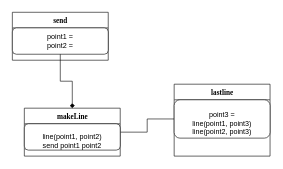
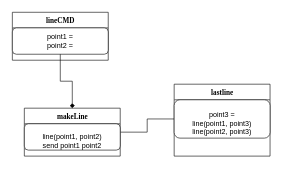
(61, 21) -> (61, 21)
